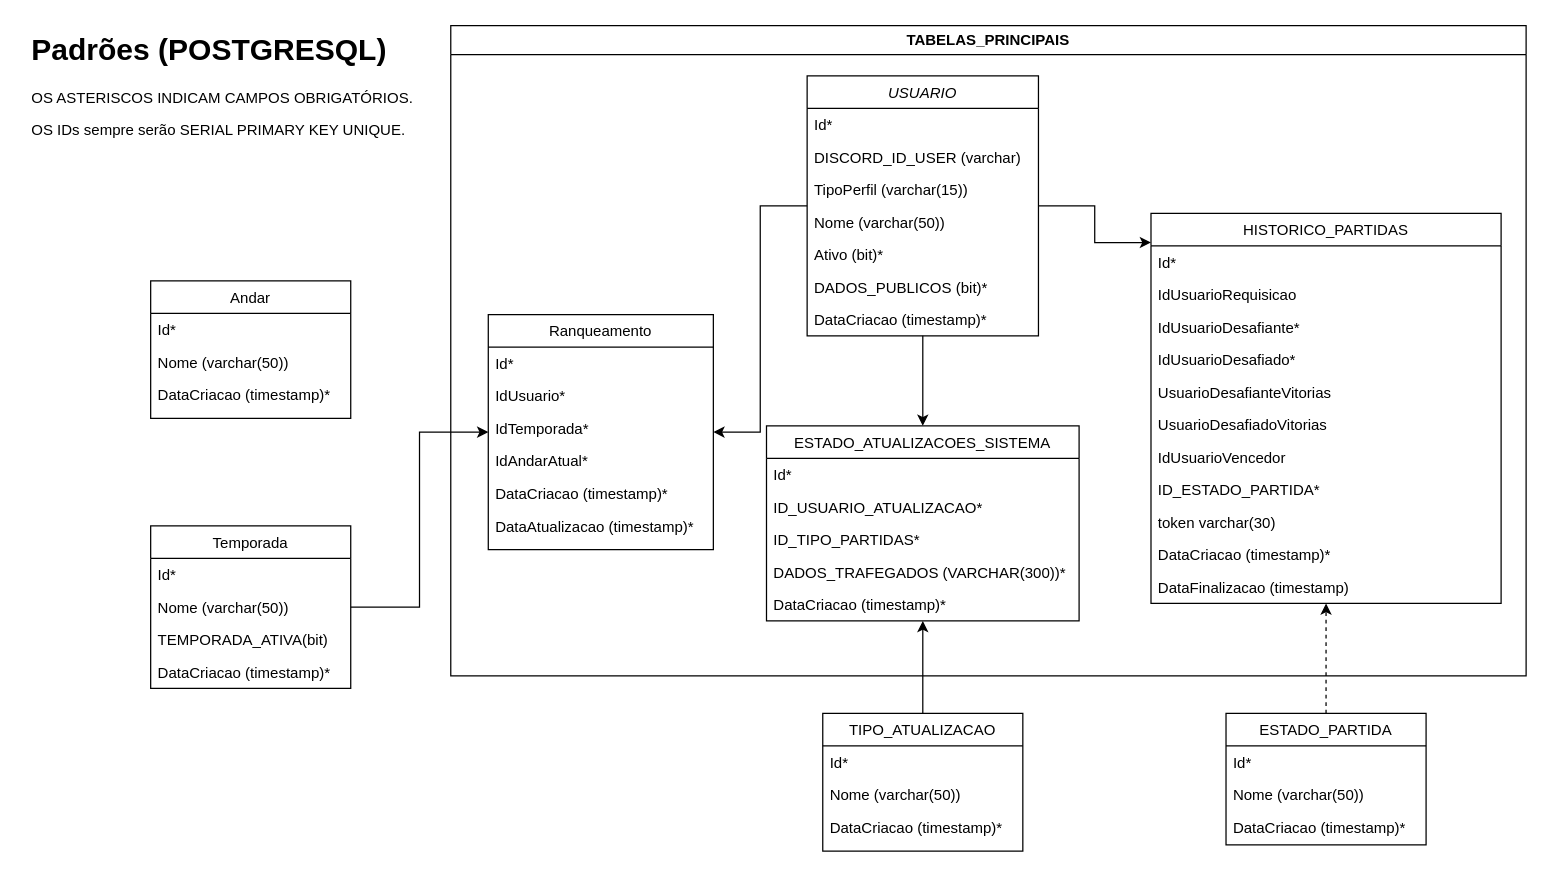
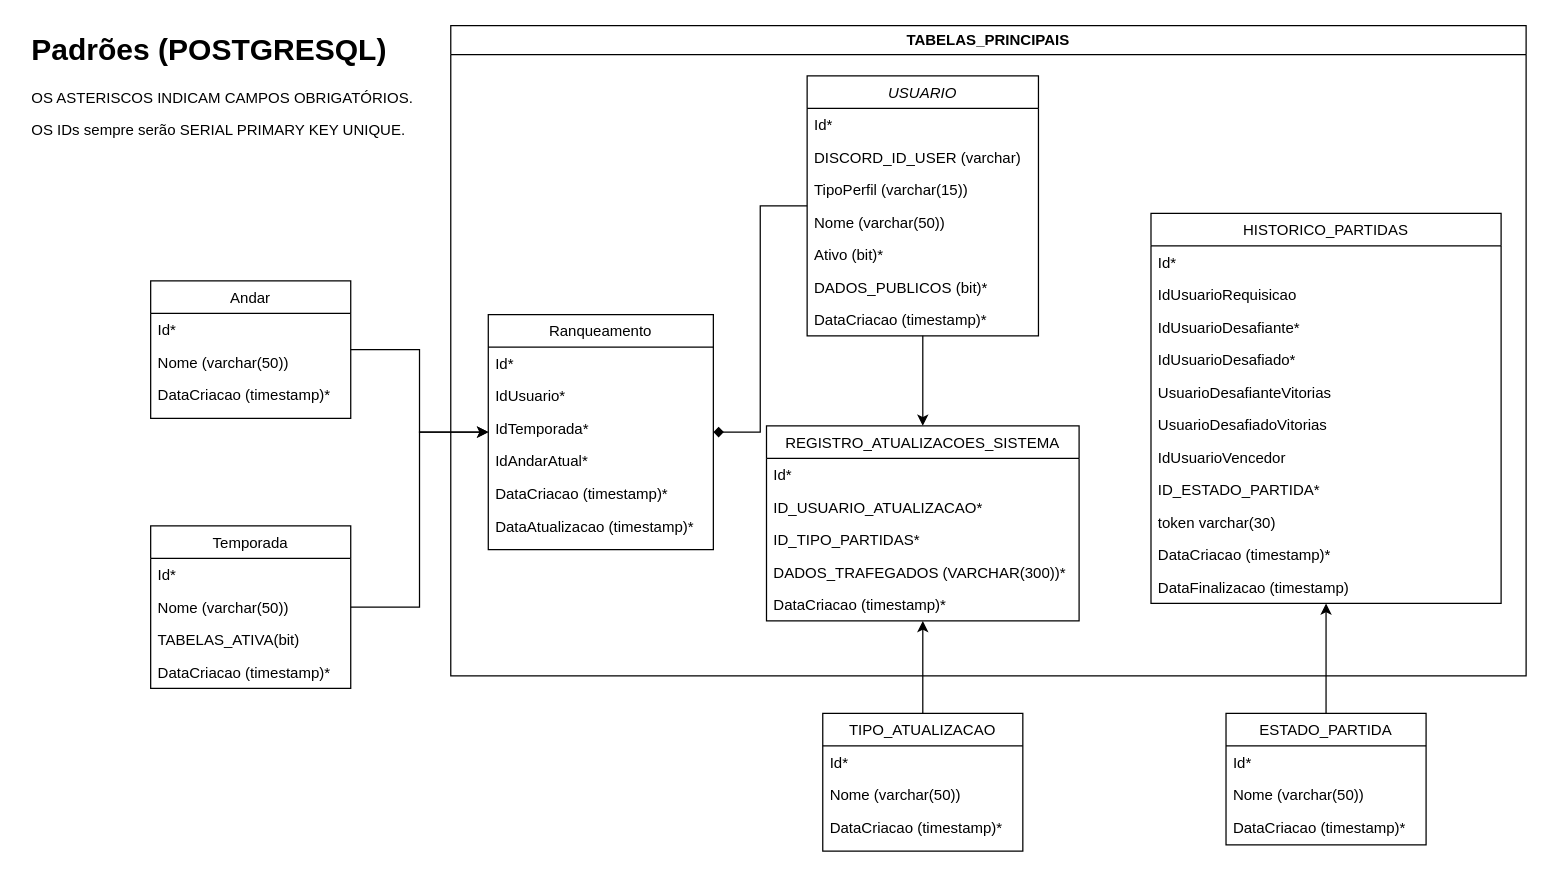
(1094, 221) -> none
none -> (419, 355)
(723, 432) -> (724, 432)
(922, 443) -> (922, 443)
(240, 640) -> (231, 640)
(1326, 663) -> (1326, 663)
